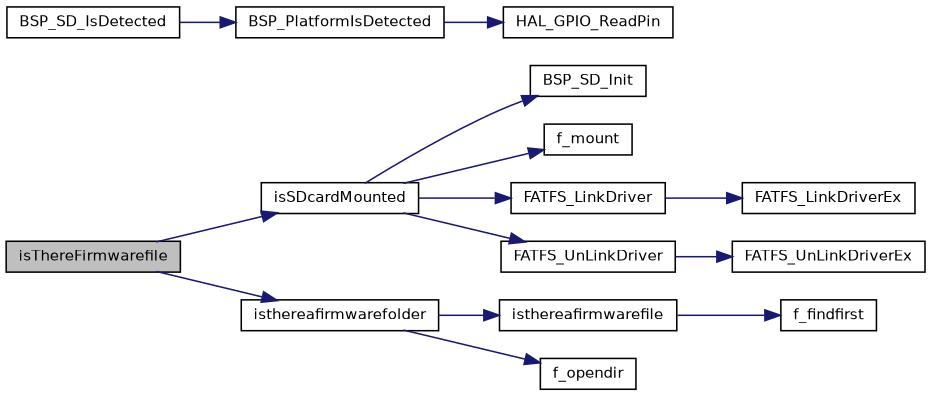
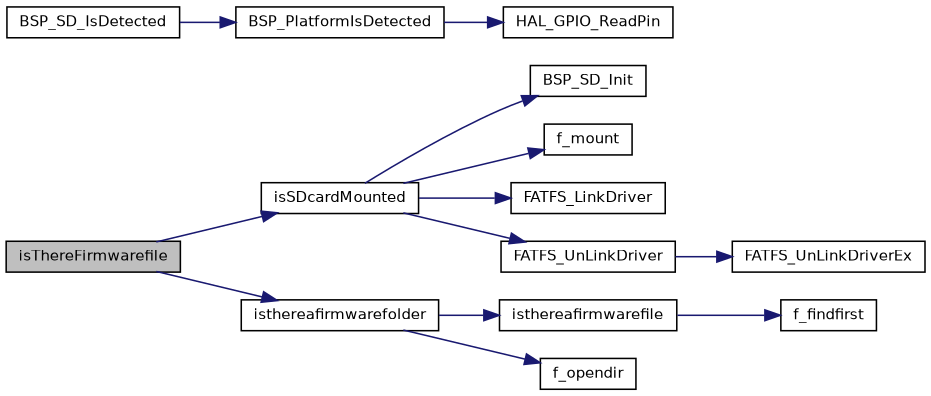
(829, 198) -> none
